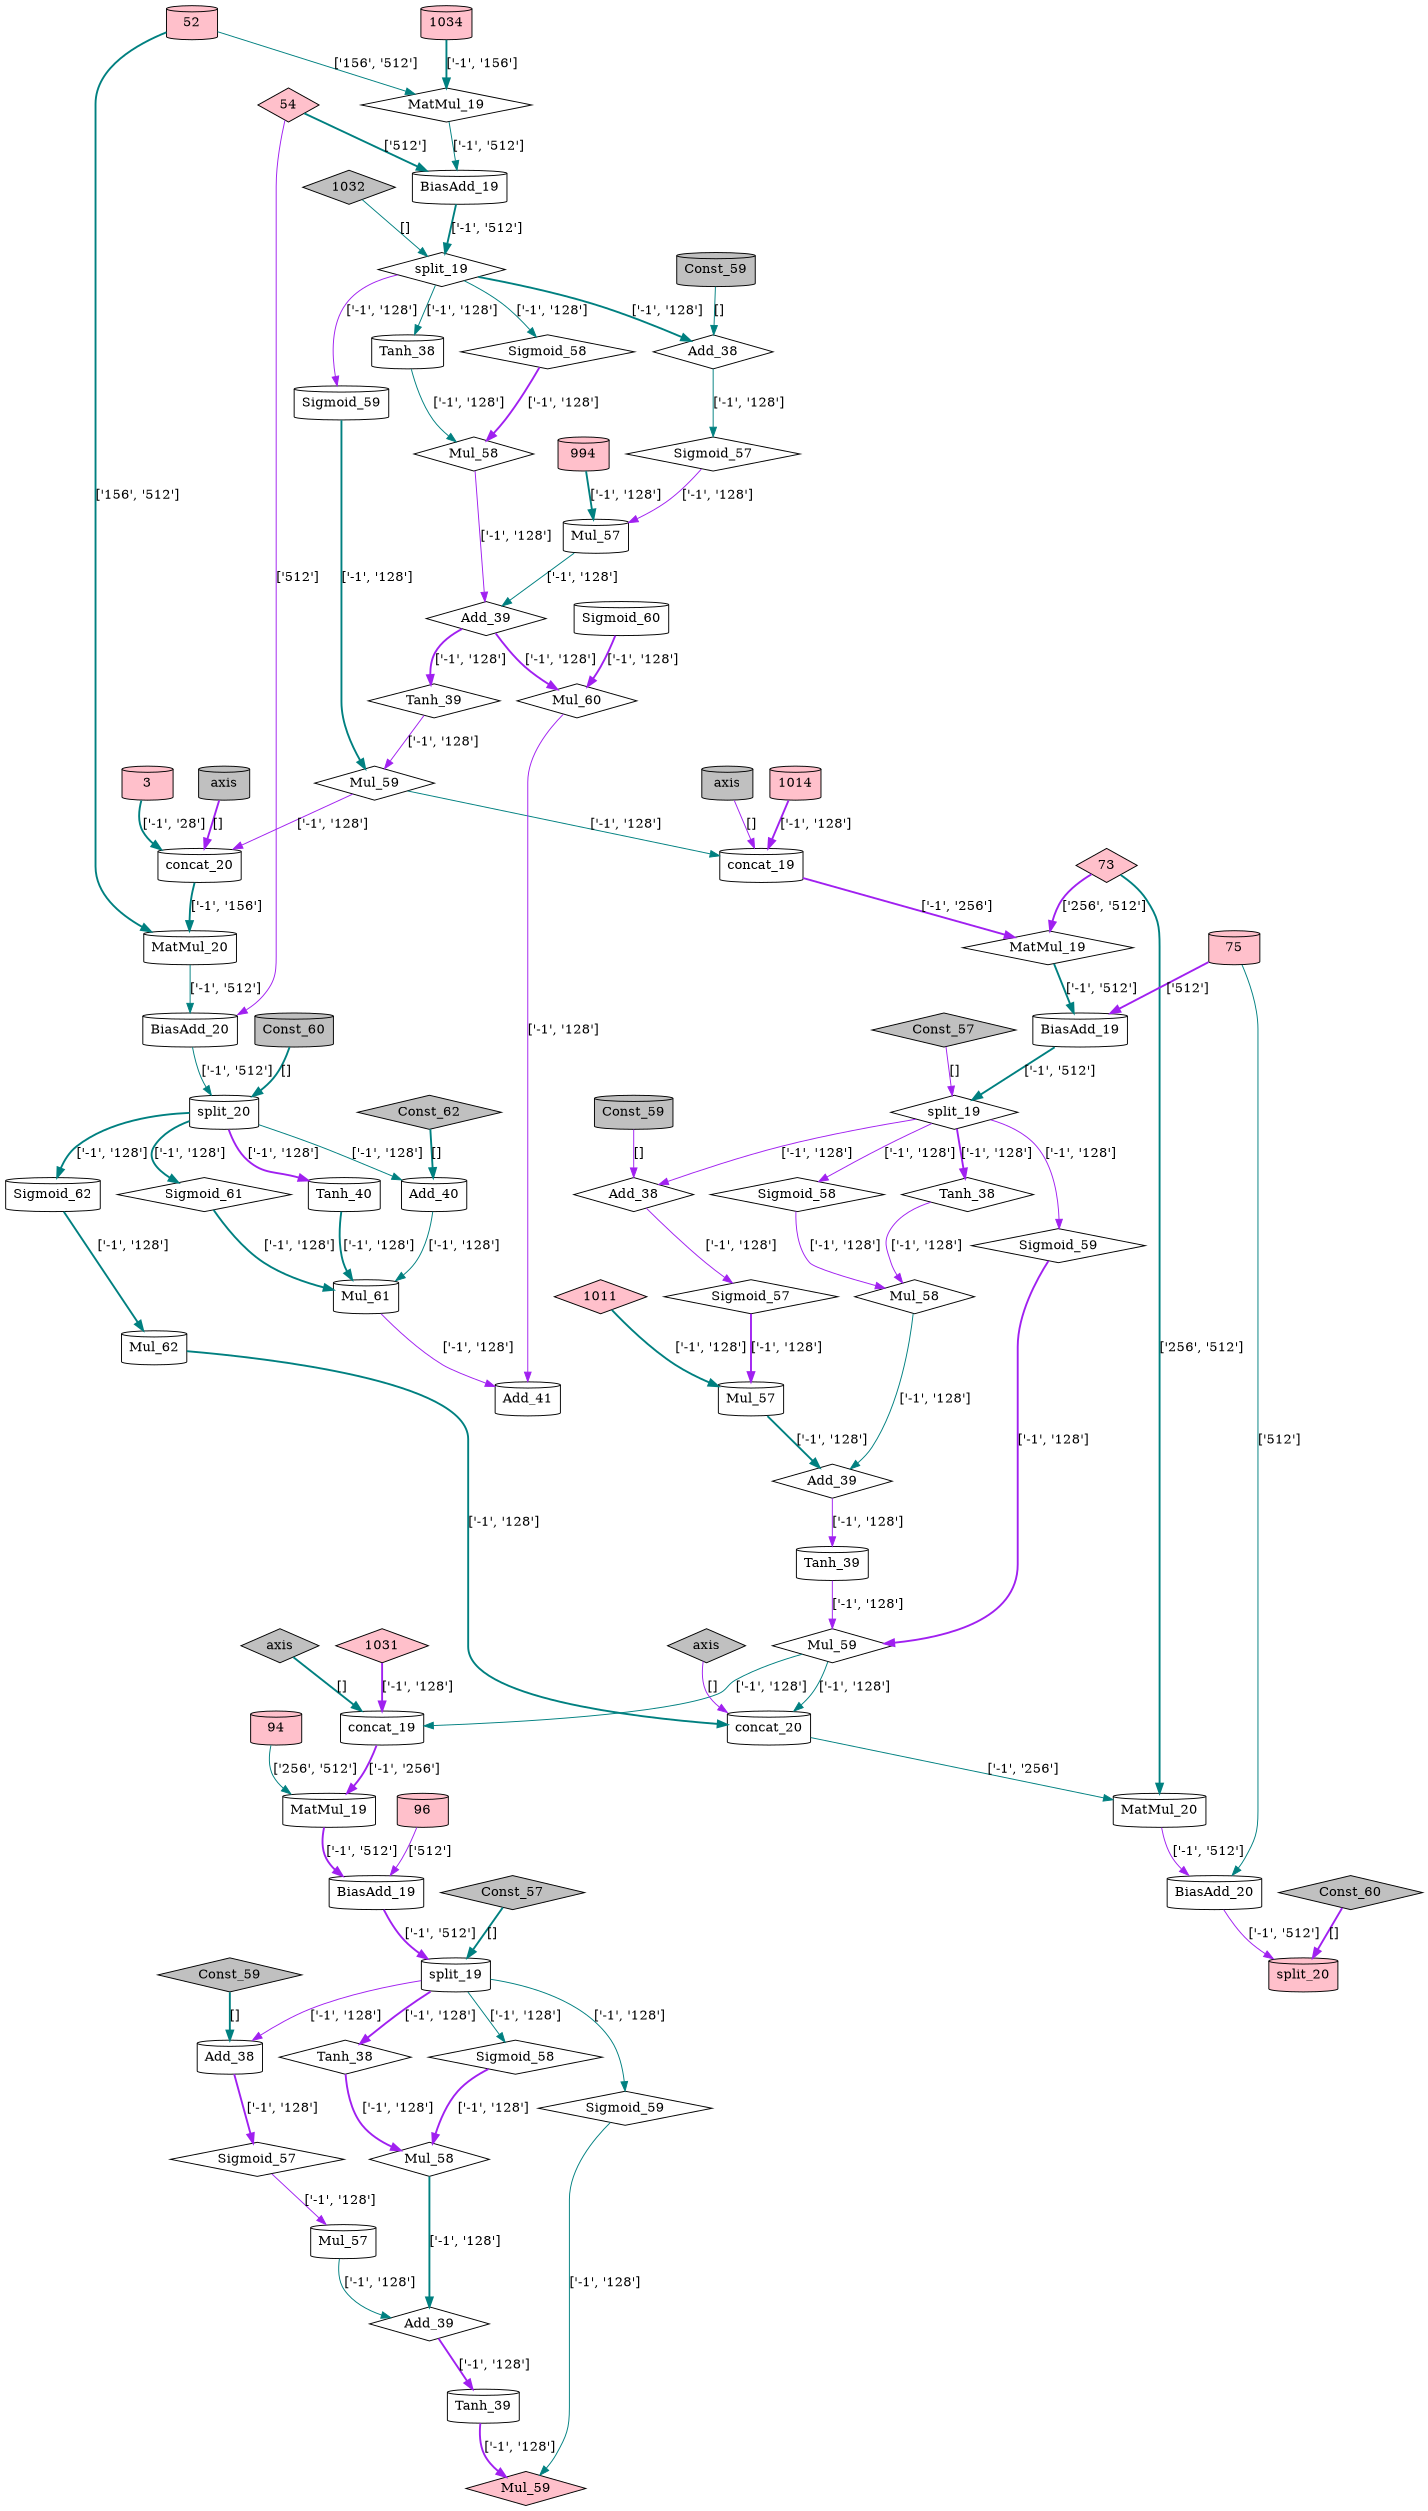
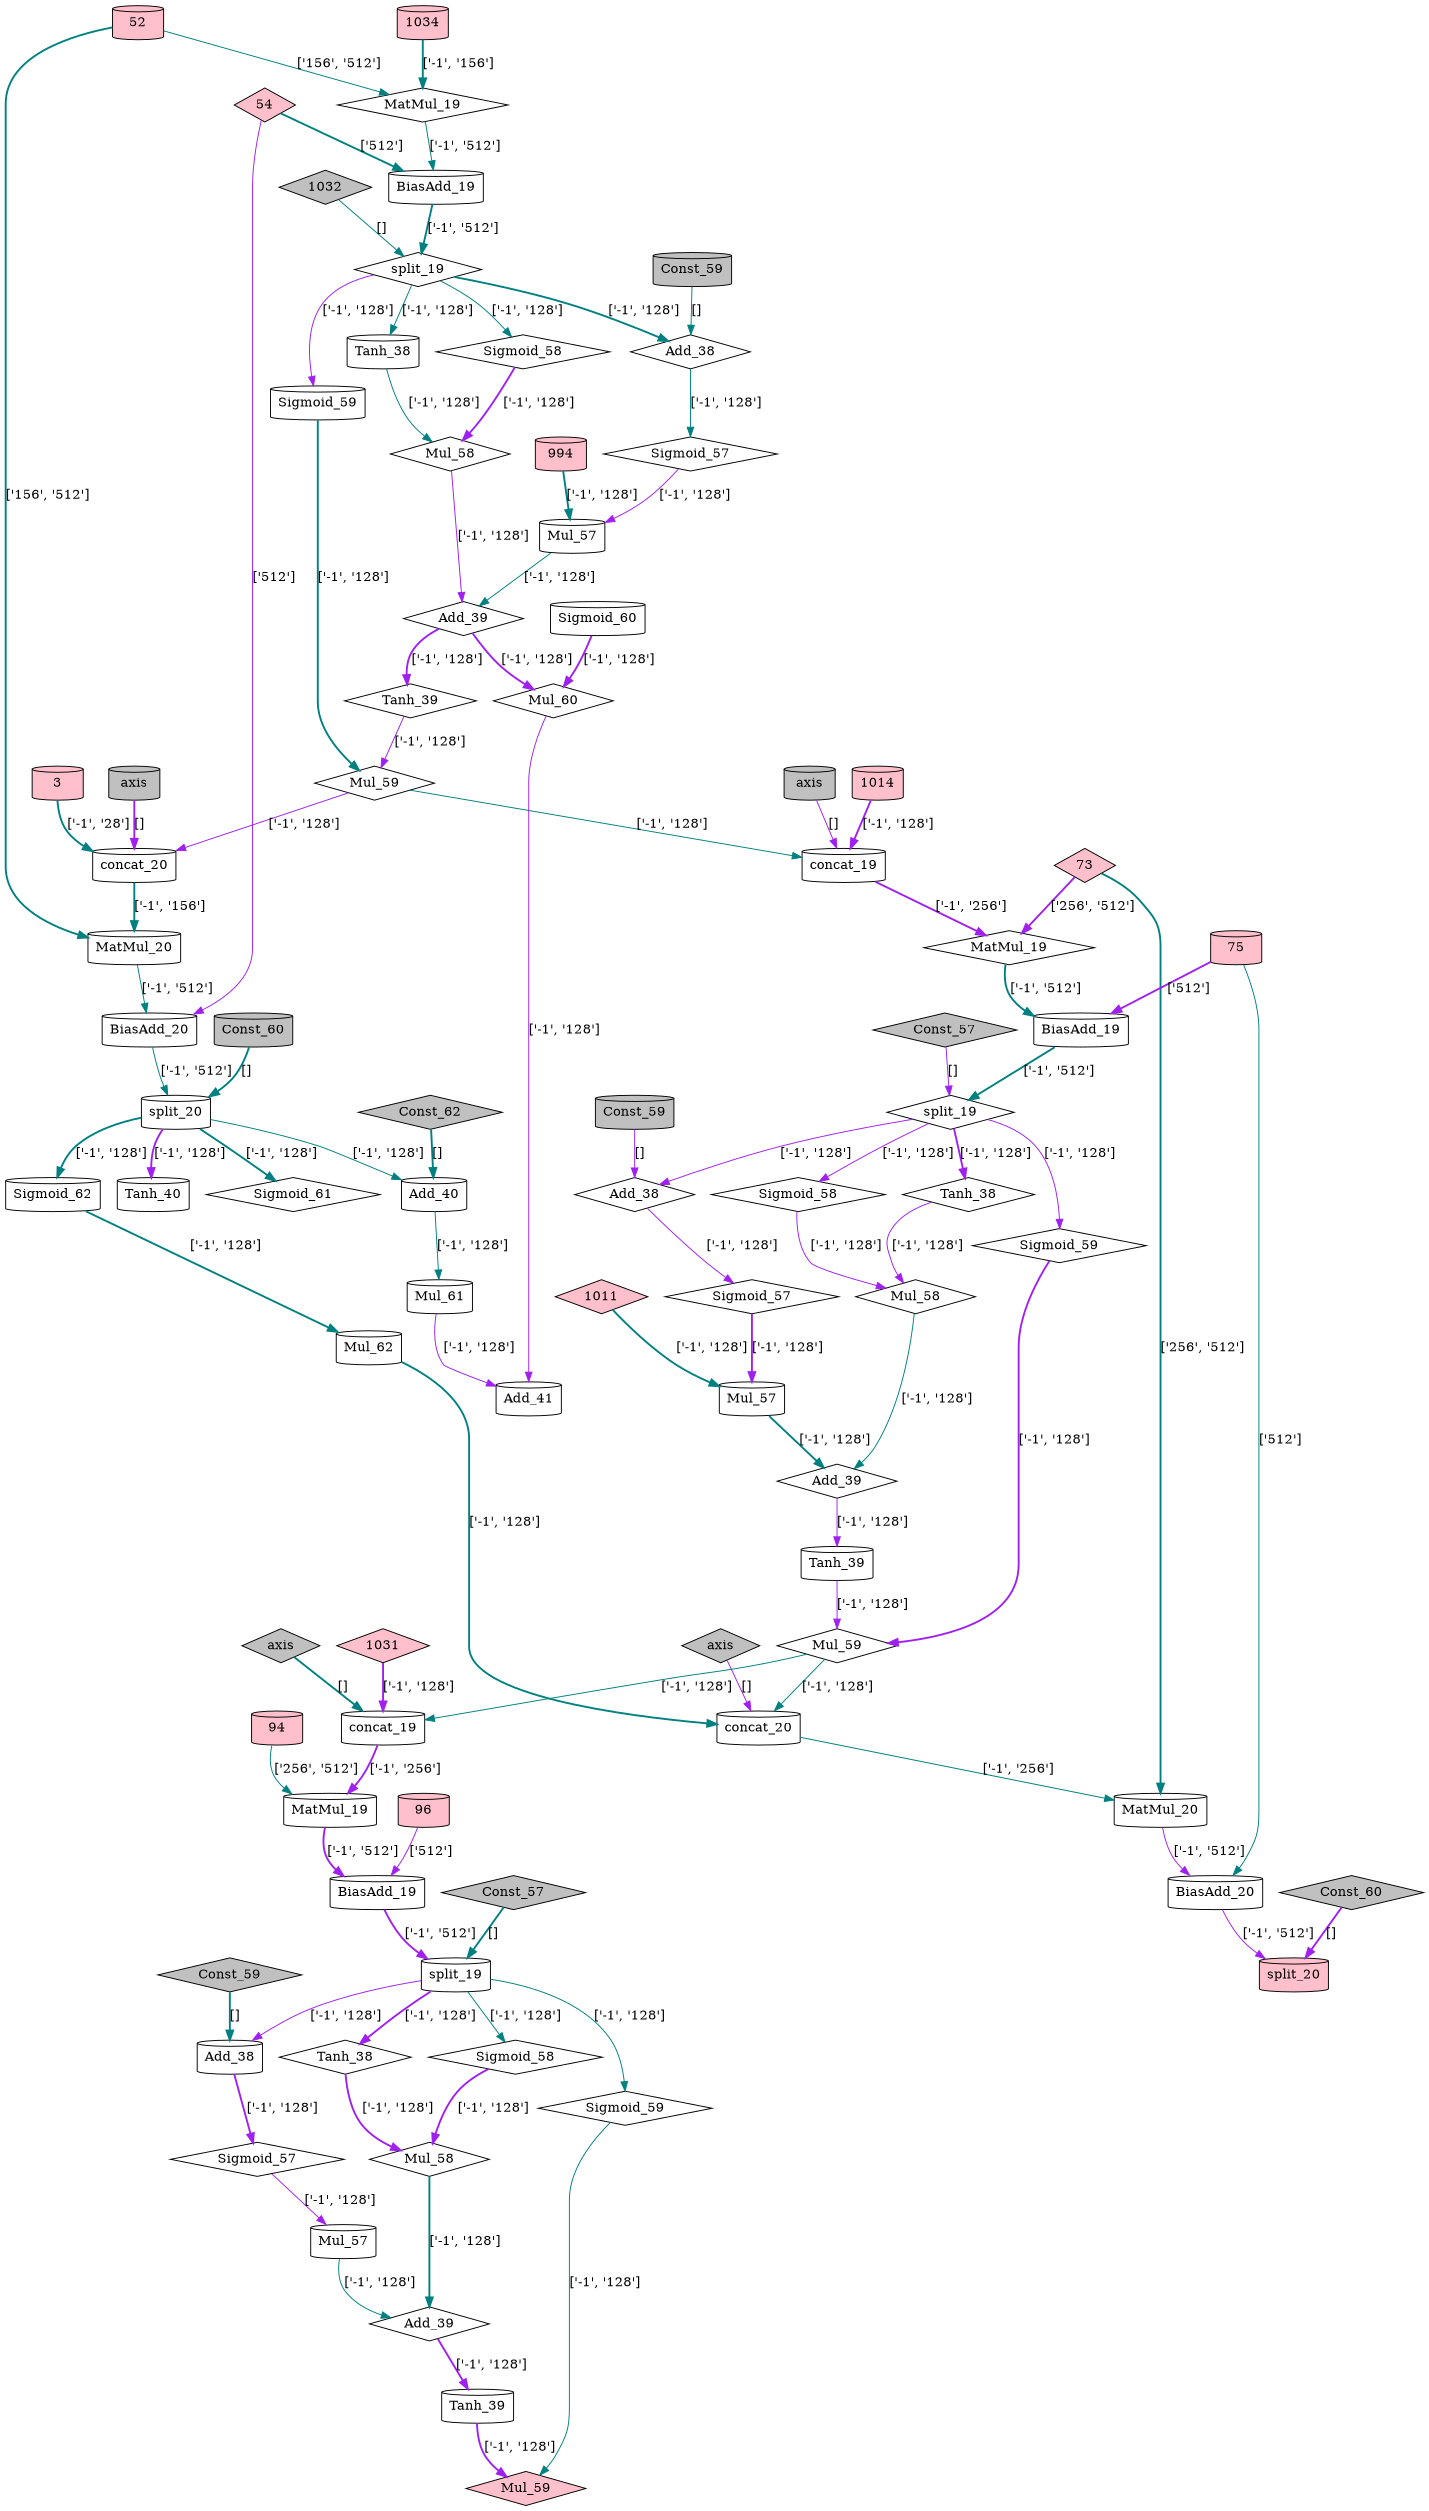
(340, 1242) -> none
(261, 1260) -> none
